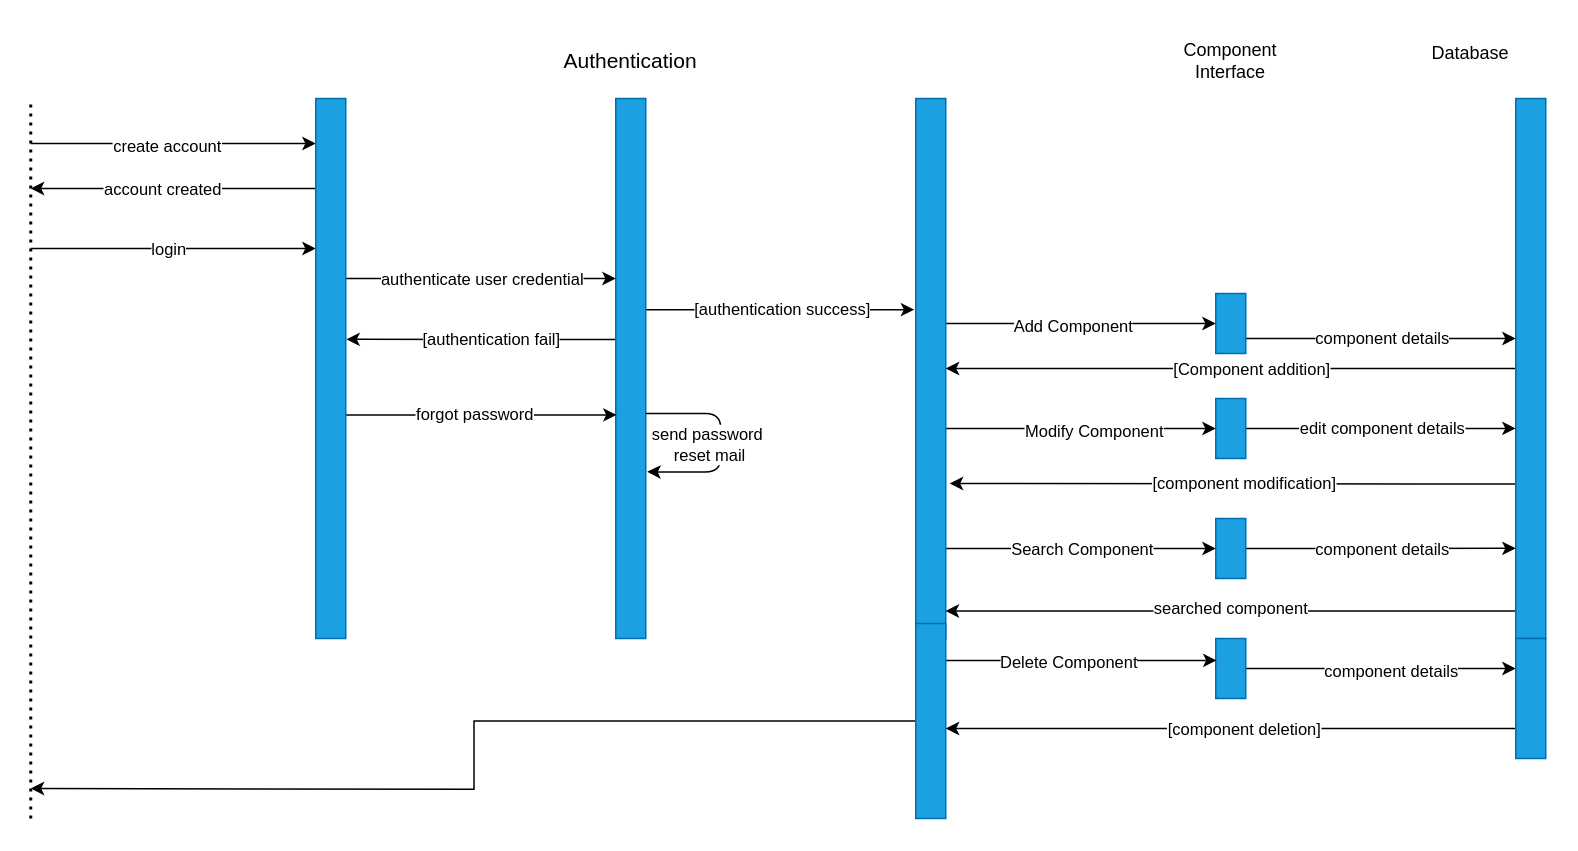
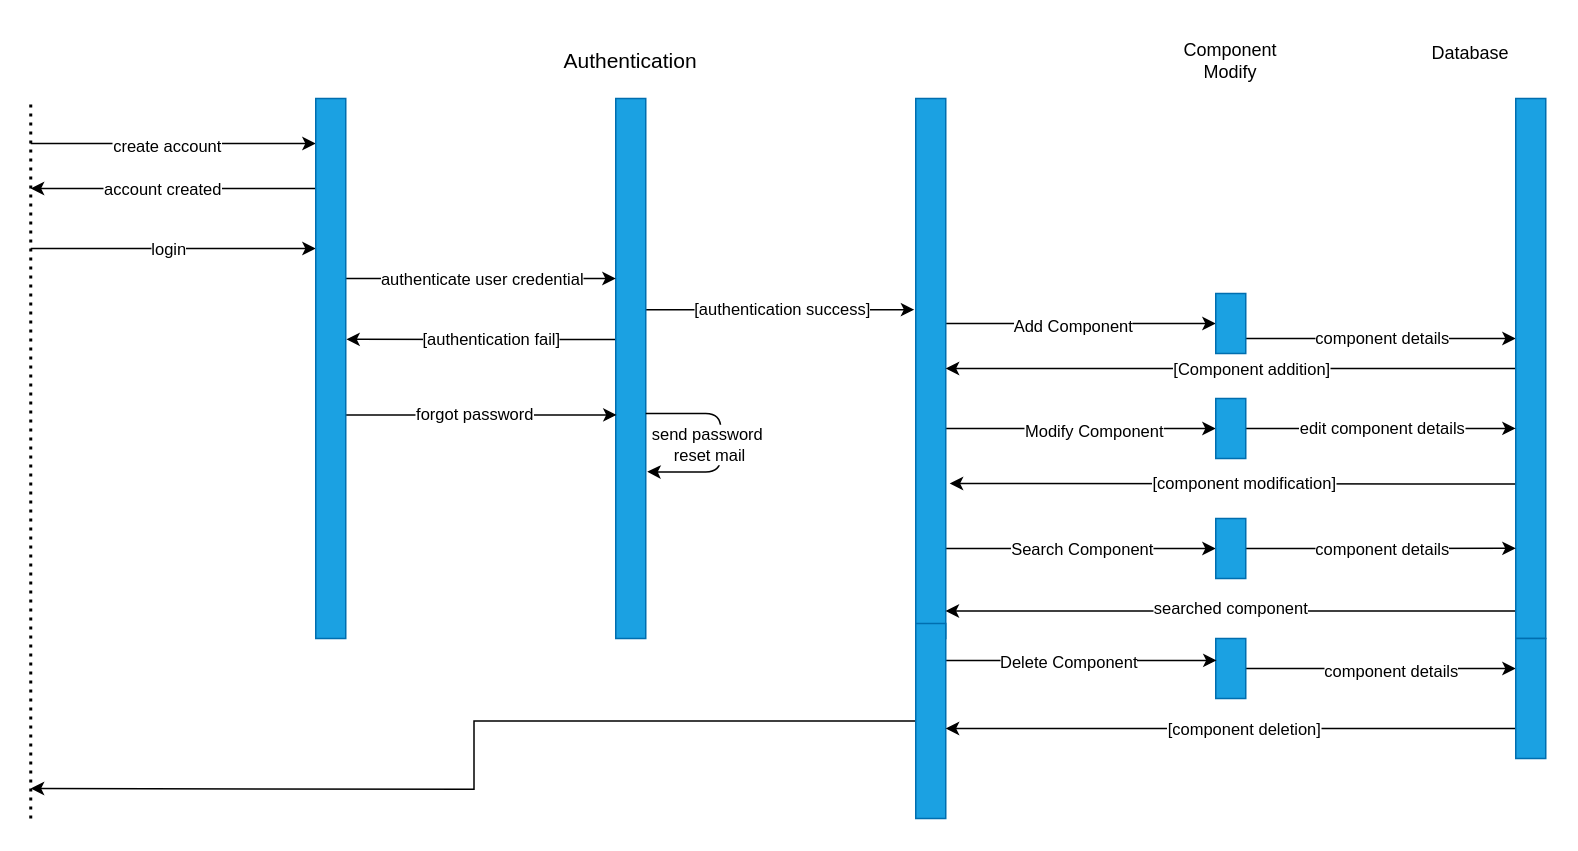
(1231, 61) -> (1231, 61)
